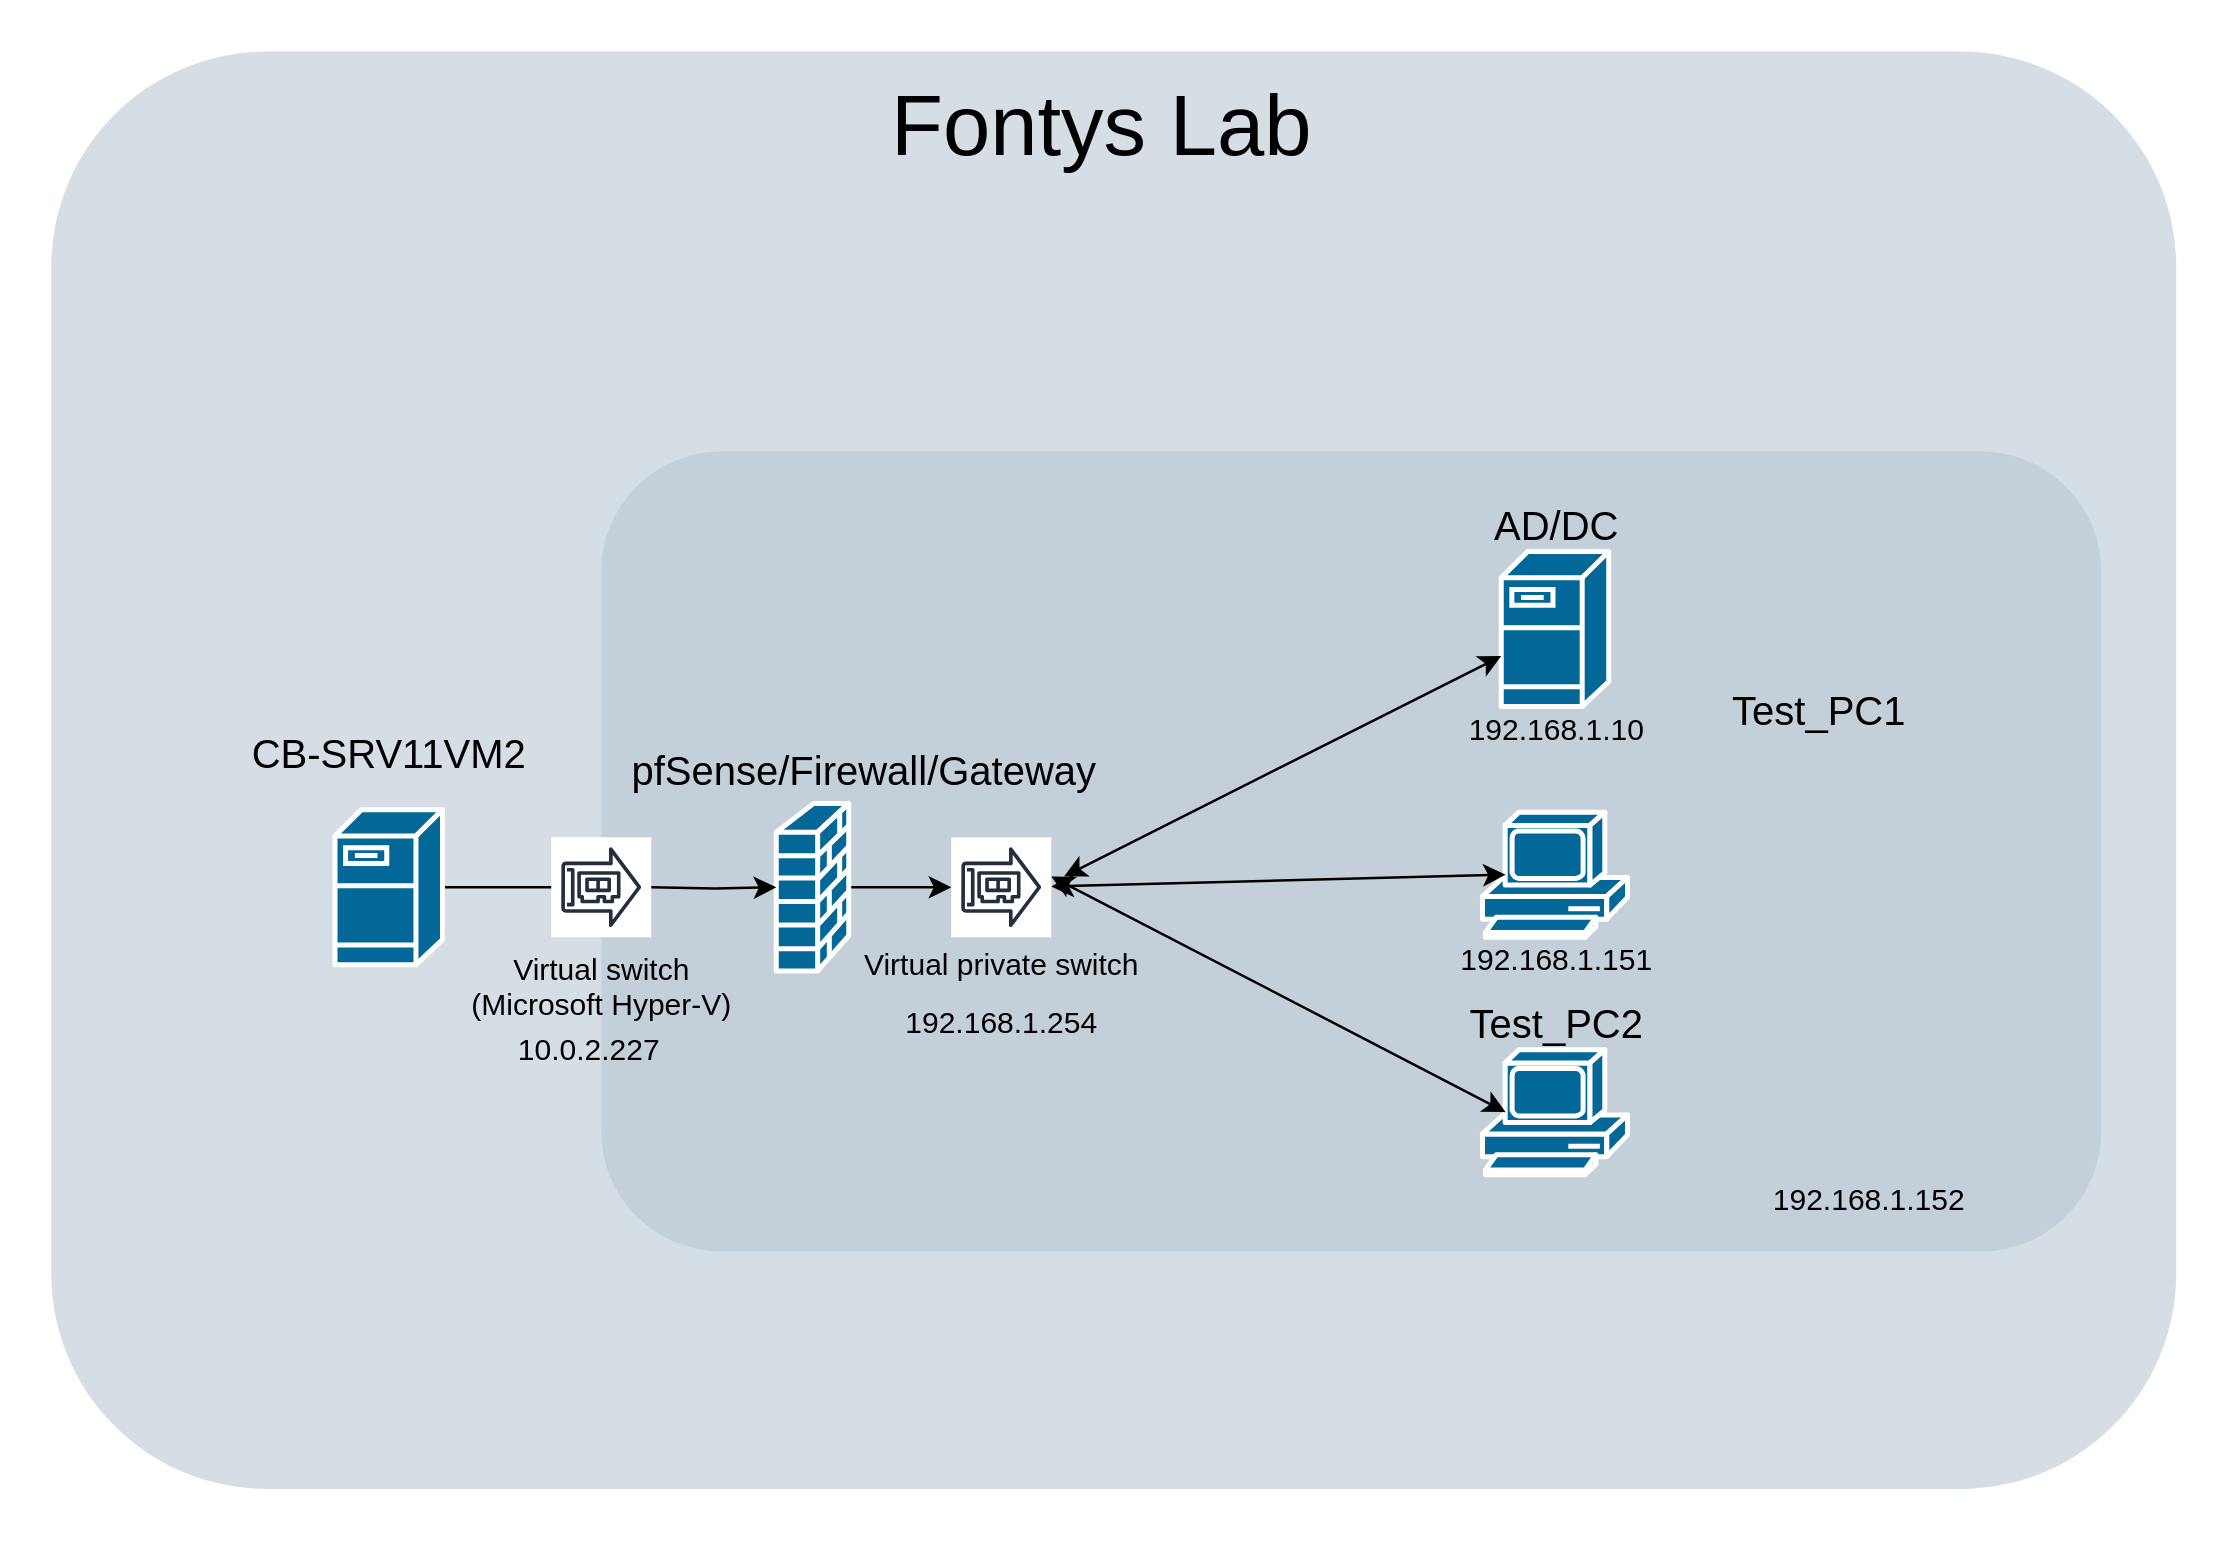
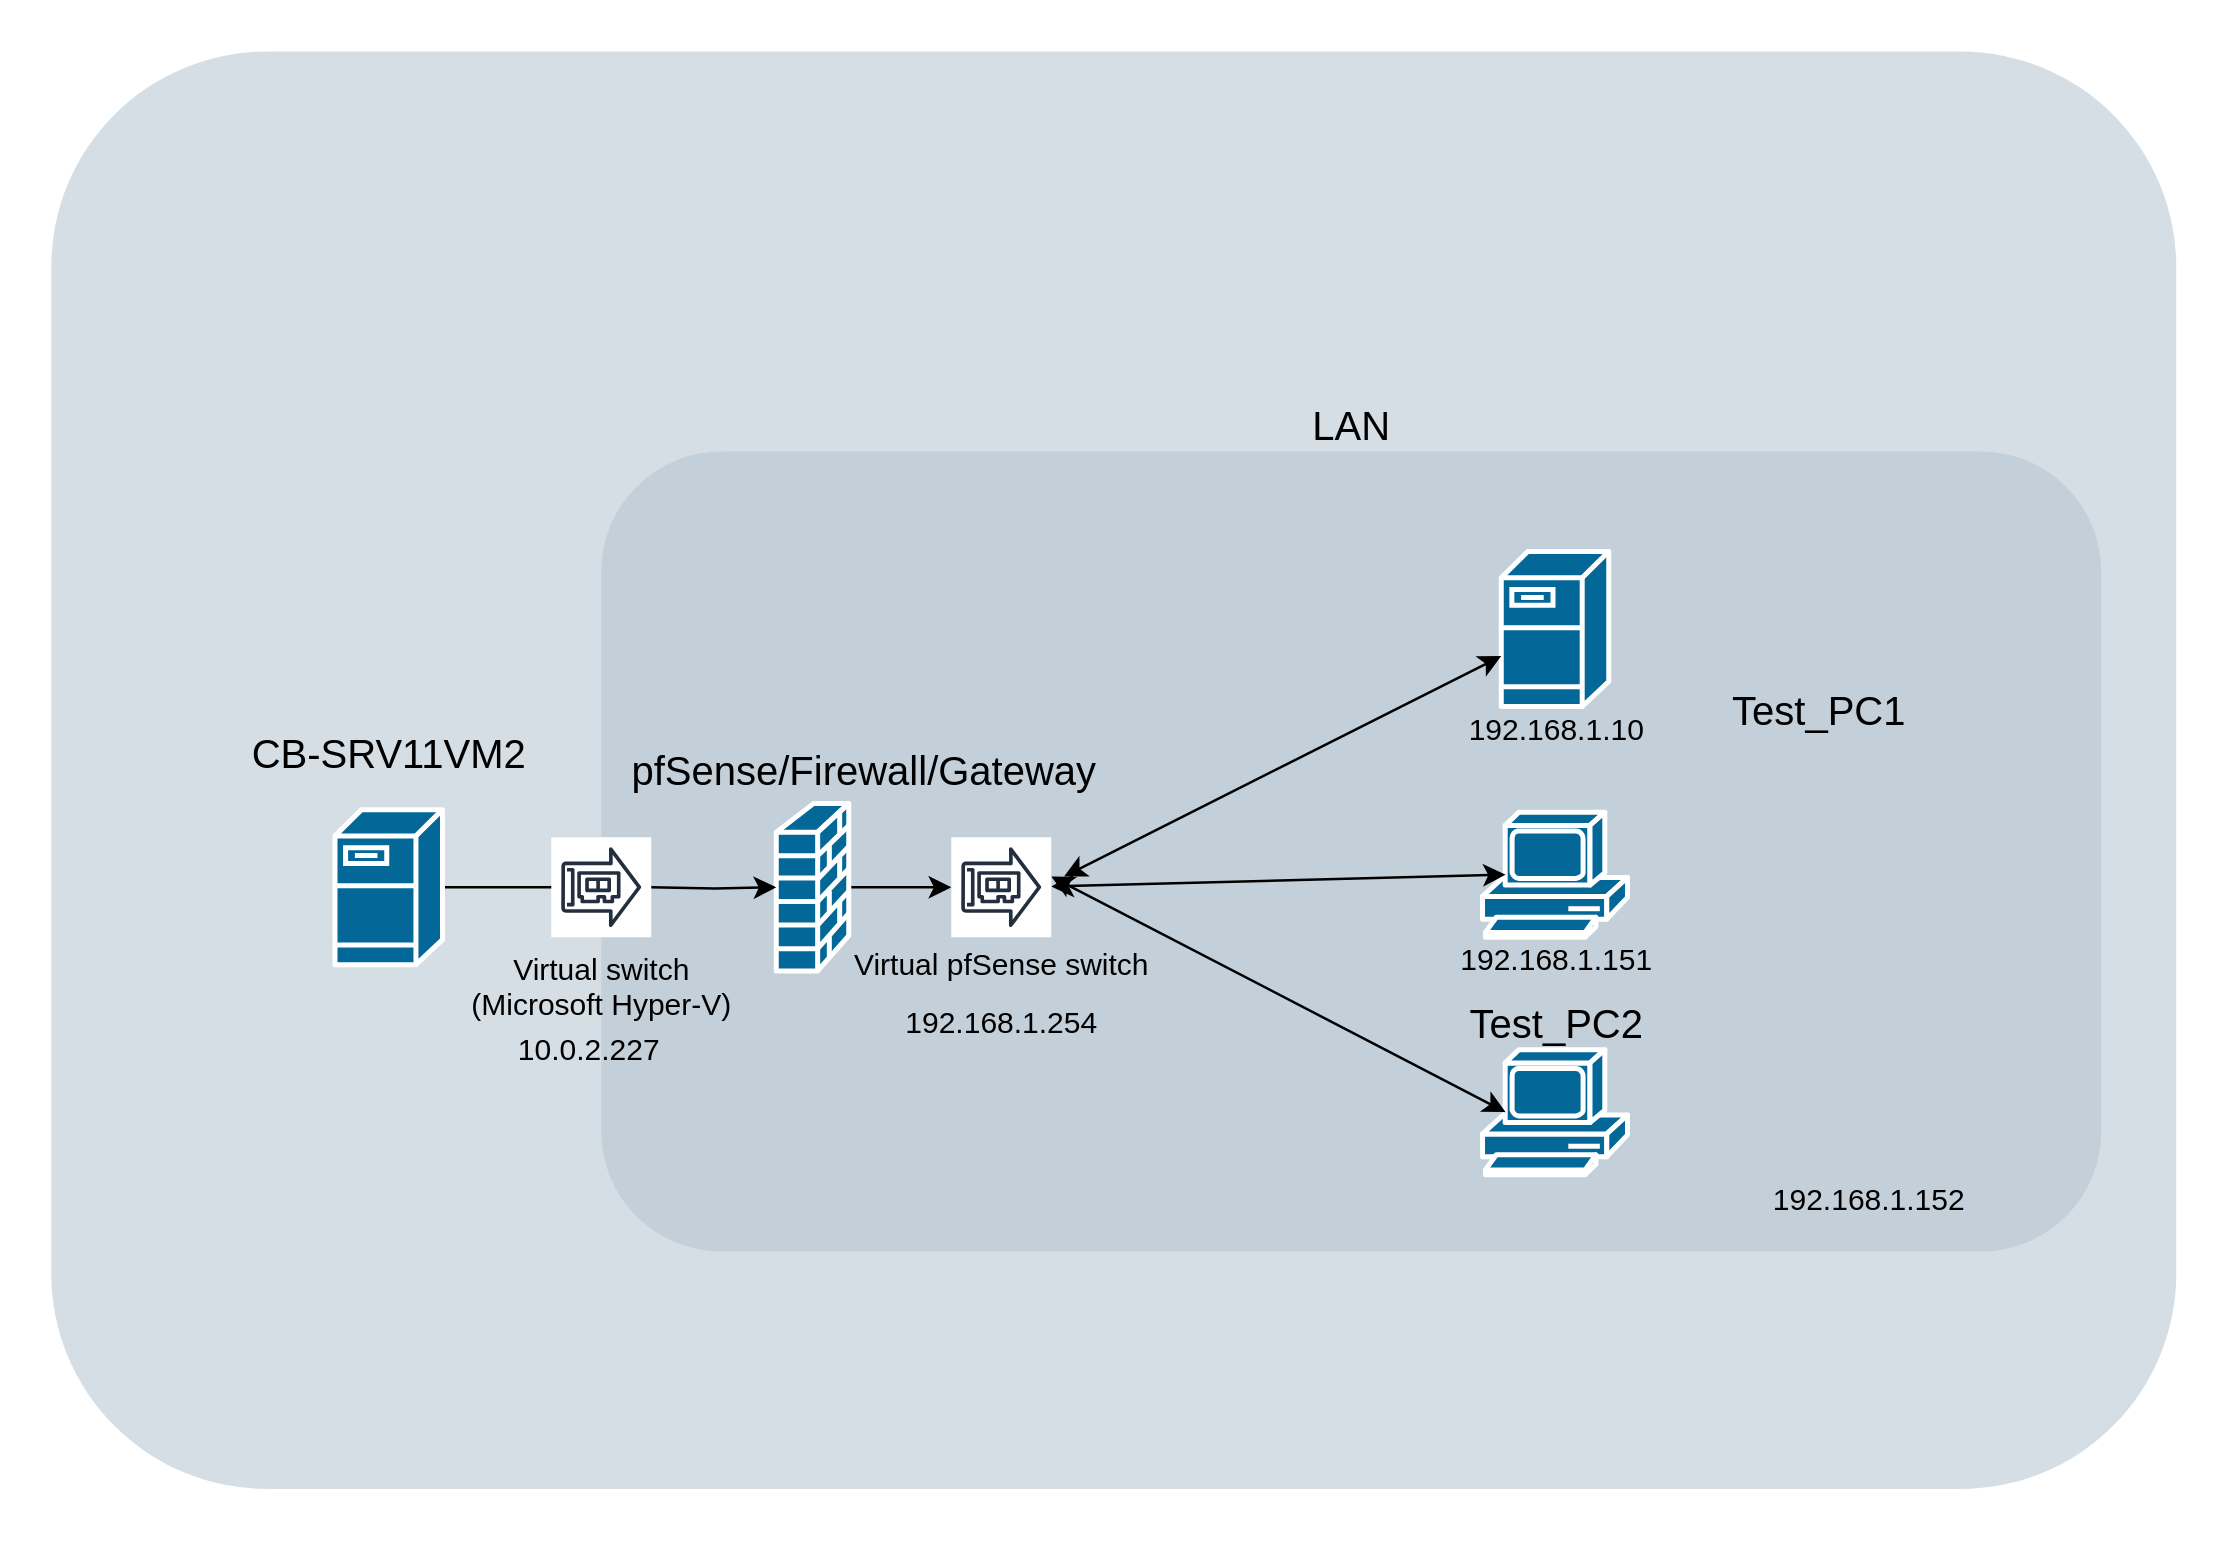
(1101, 126) -> none
none -> (1351, 426)
(1555, 526) -> none
(1003, 961) -> (1003, 961)
